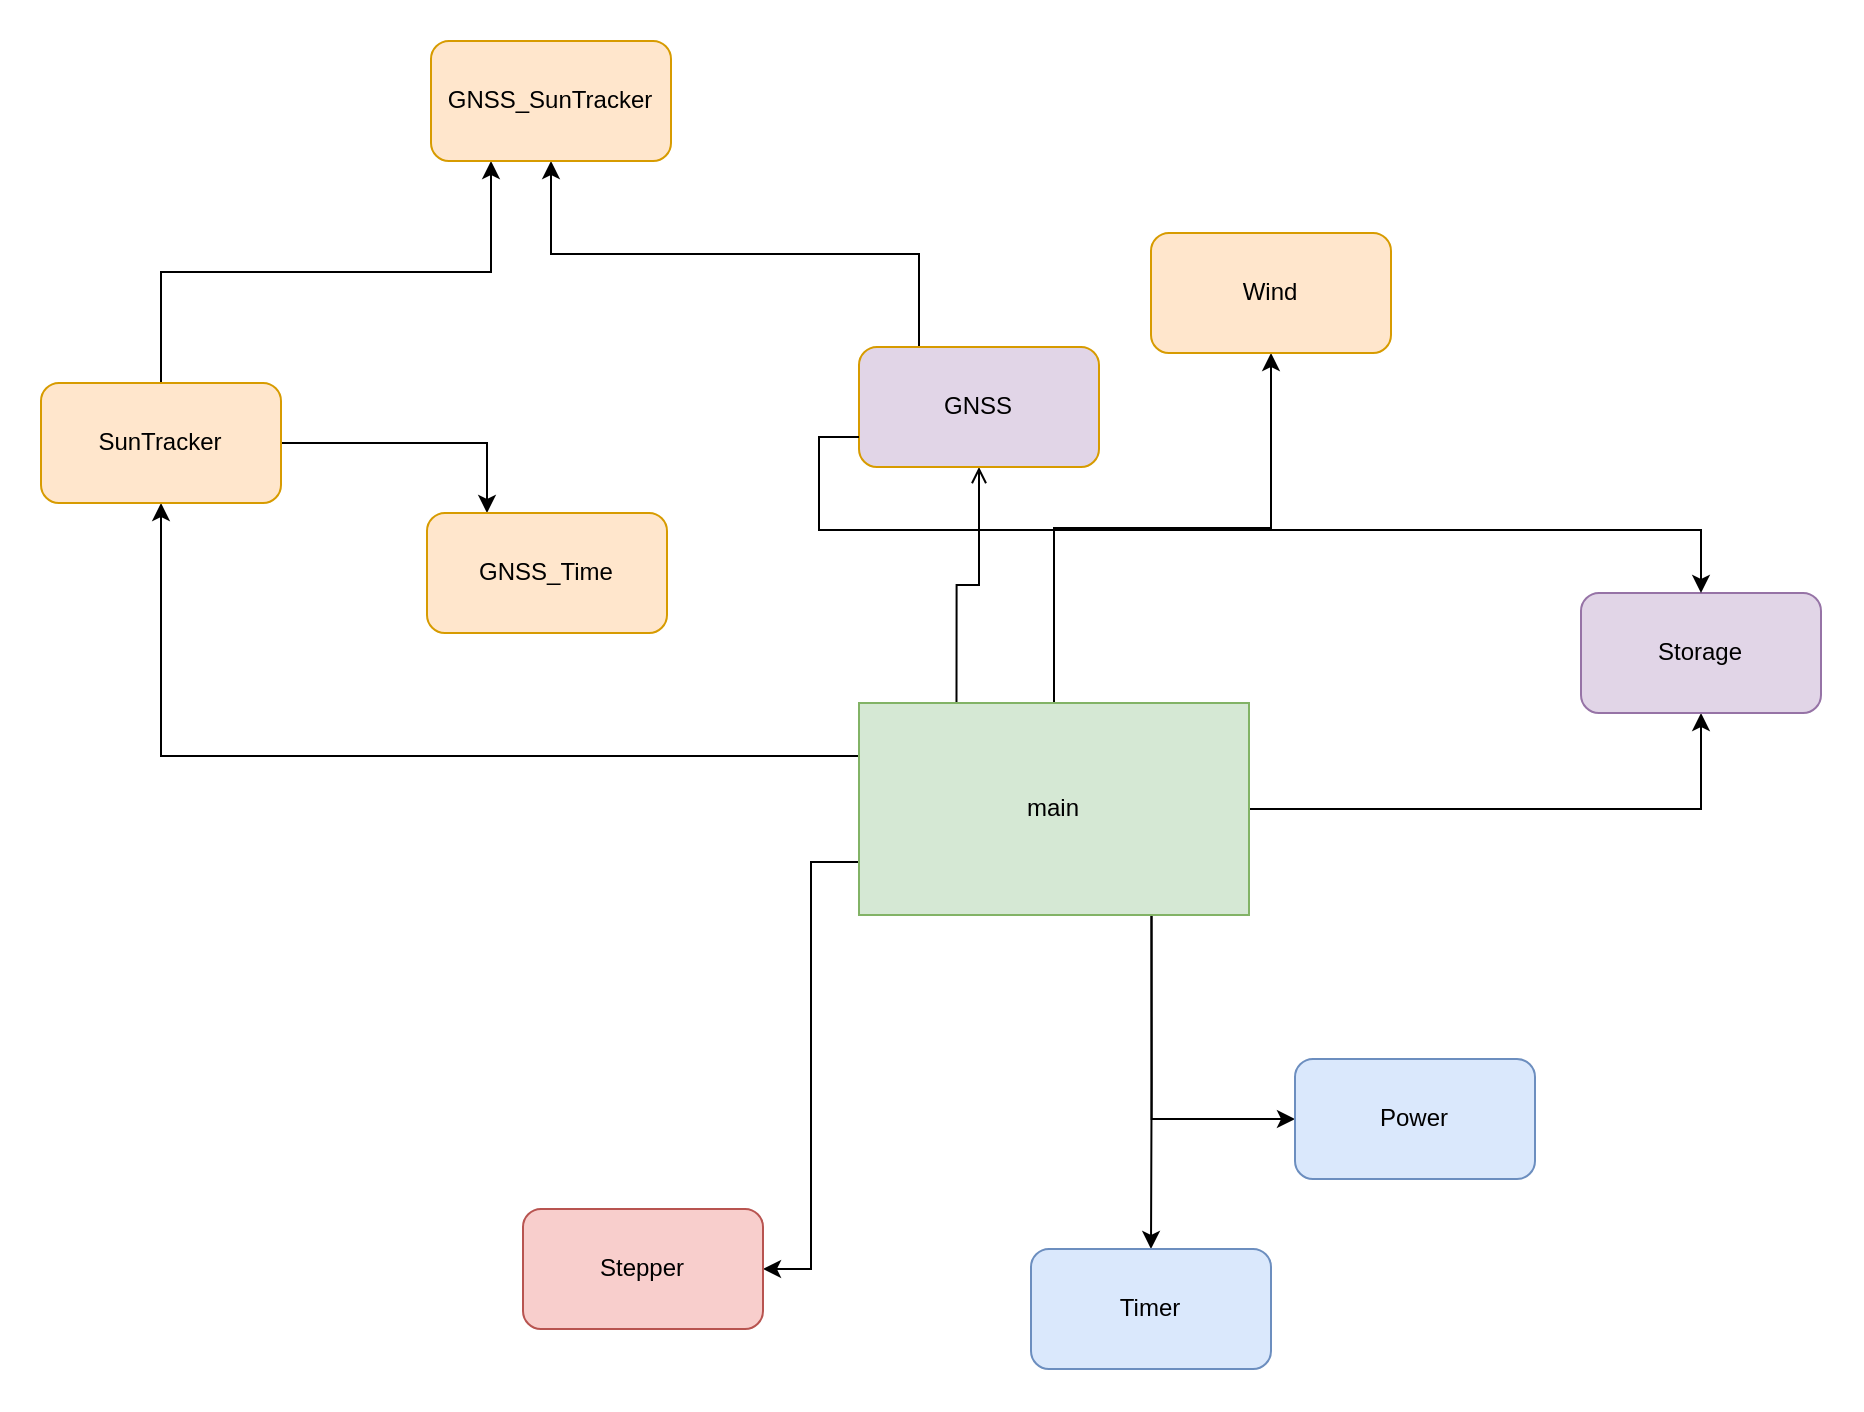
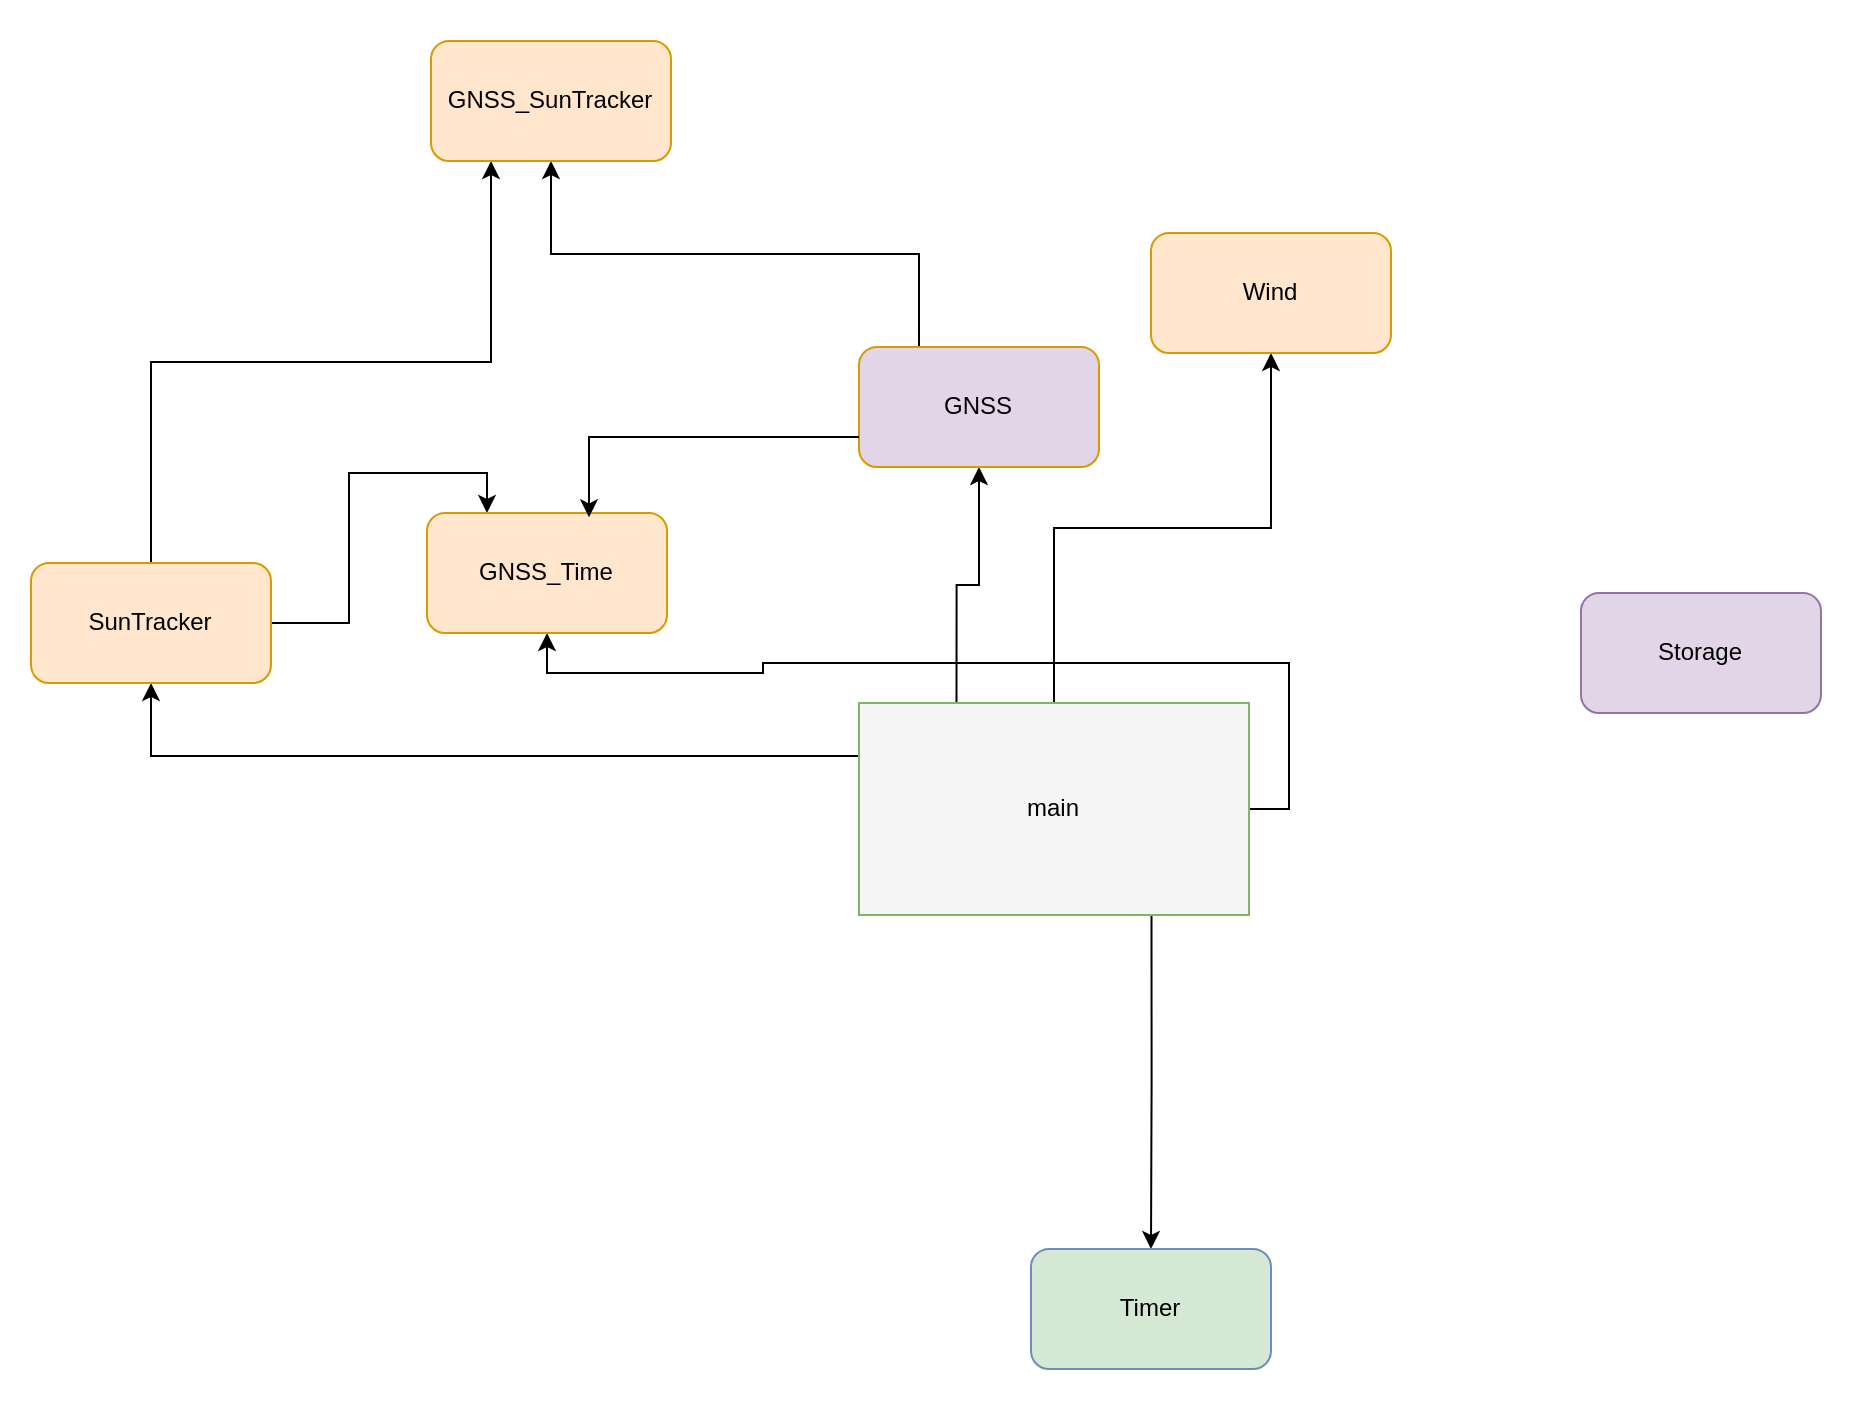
(161, 443) -> (151, 623)
(979, 479) -> (979, 482)
(1511, 530) -> (672, 437)
(1054, 809) -> (1054, 809)
(1535, 809) -> (974, 663)
(811, 1059) -> none
(1218, 1119) -> none
(1415, 1119) -> none
(643, 1269) -> none
(1151, 1309) -> (1151, 1309)
